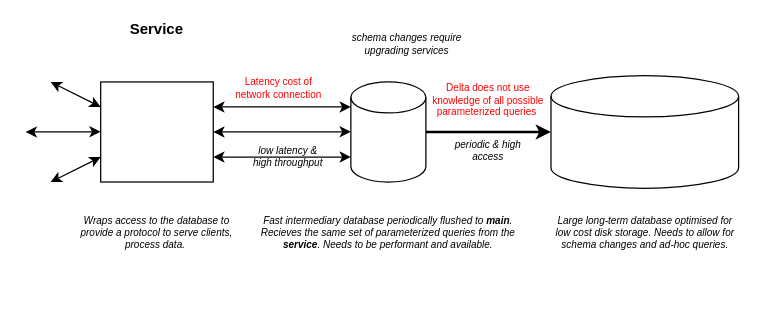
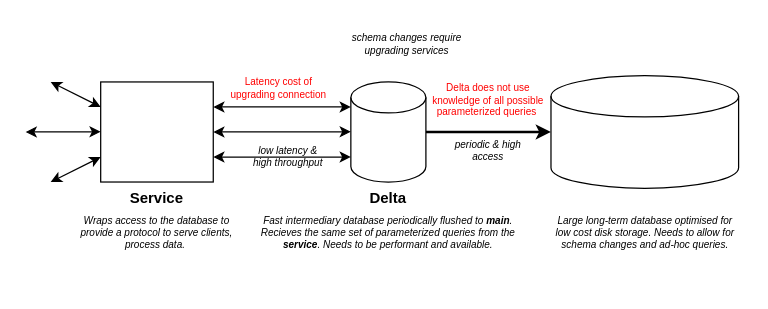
(157, 29) -> (157, 198)
(279, 88) -> (279, 88)
none -> (388, 198)
